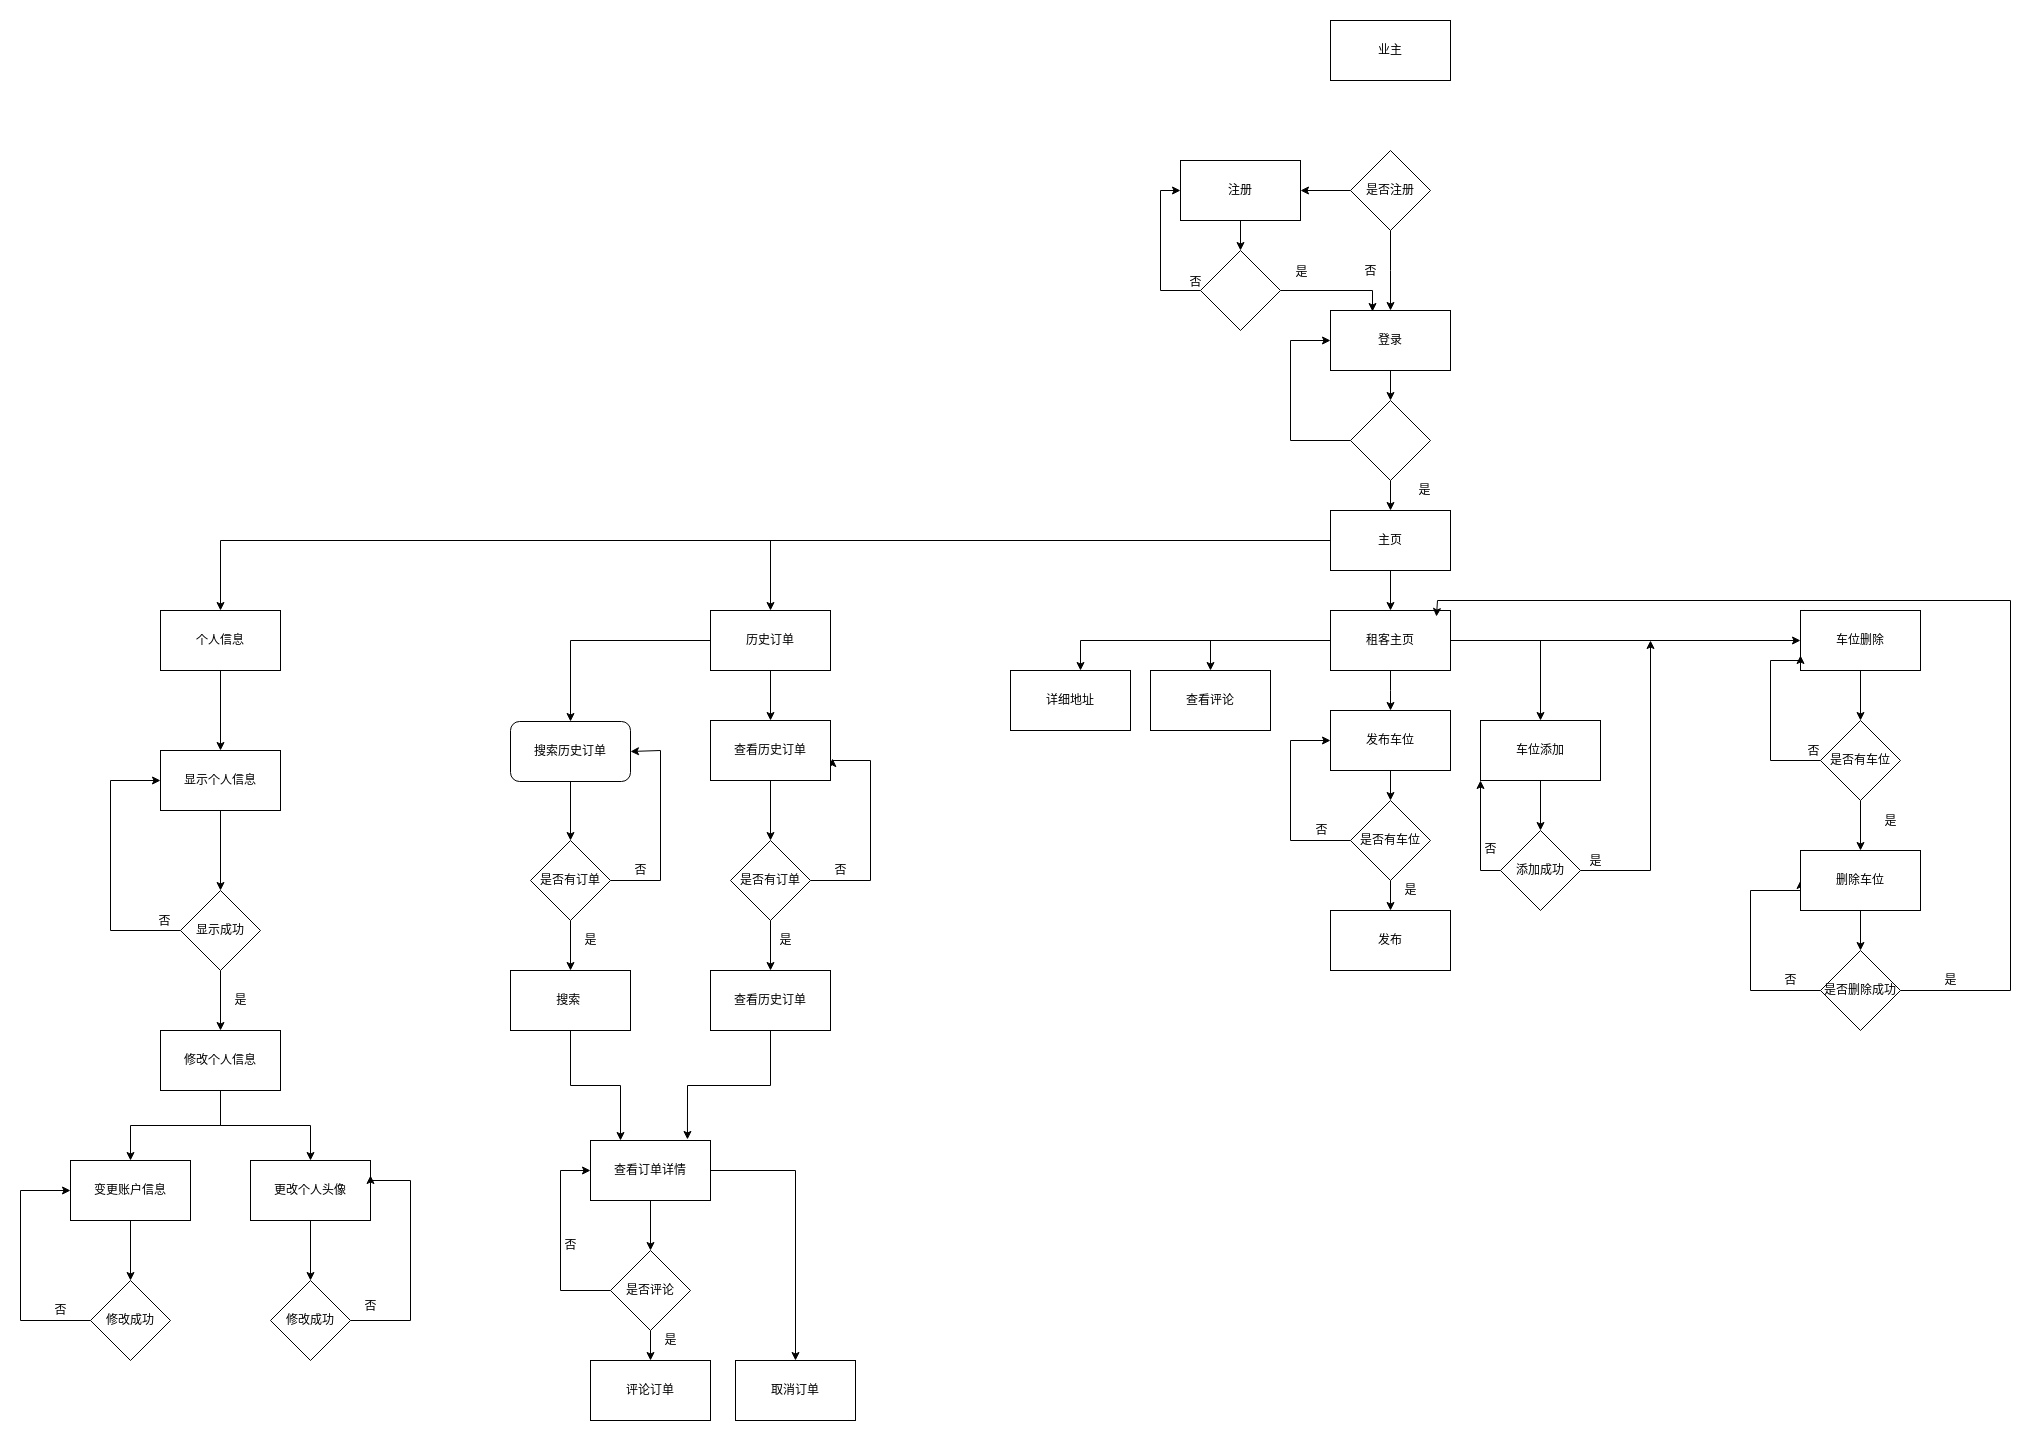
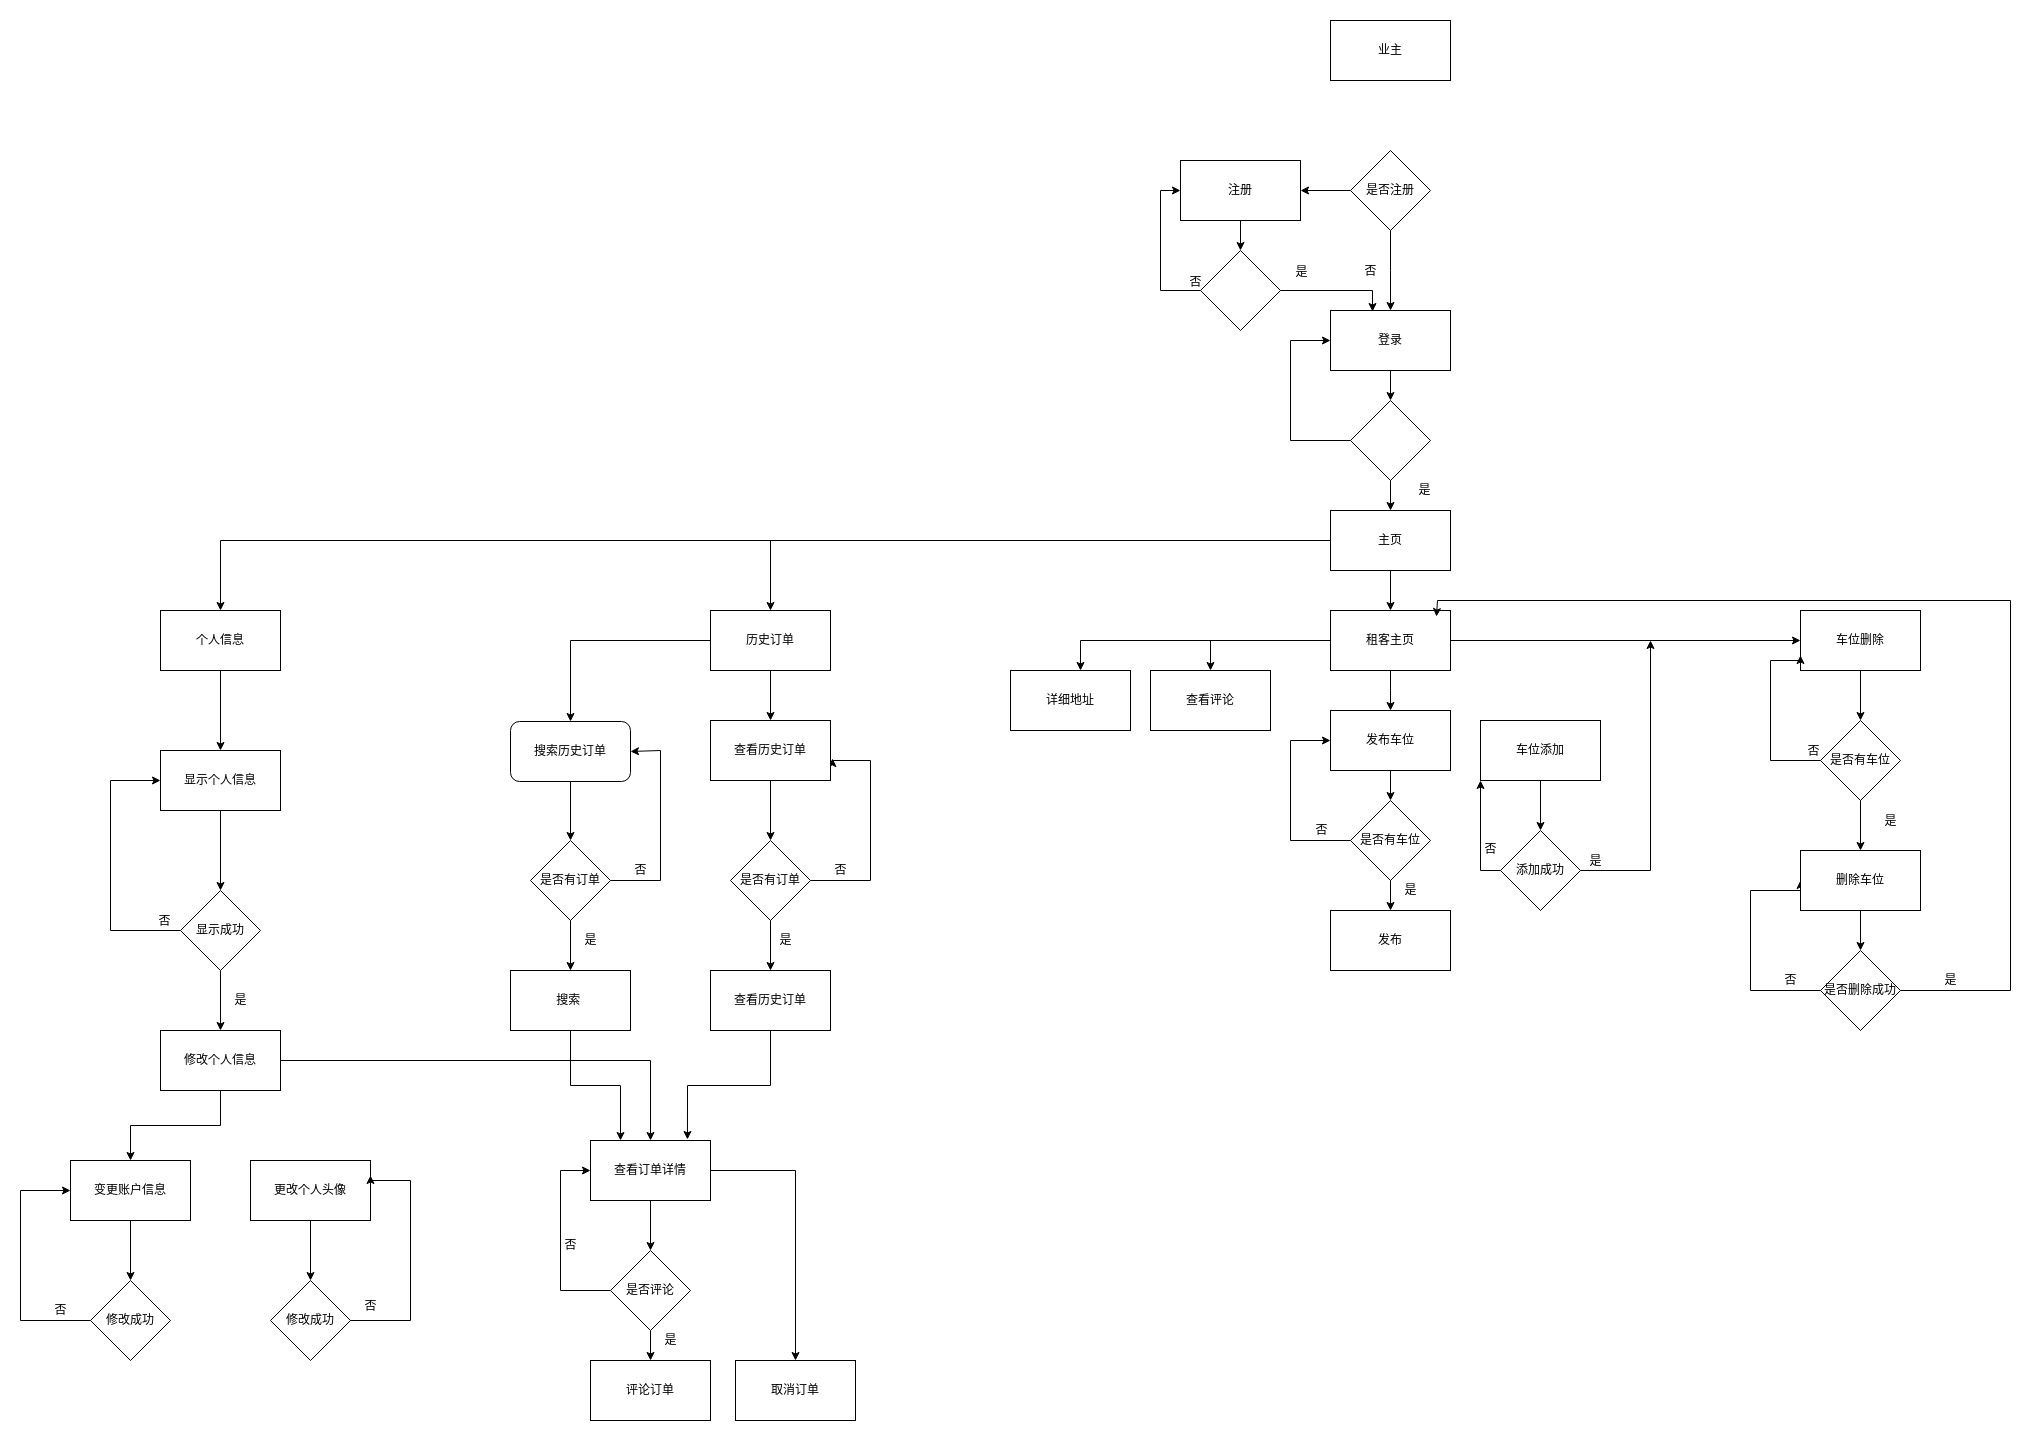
(1541, 678) -> none
(280, 1126) -> (502, 1061)
